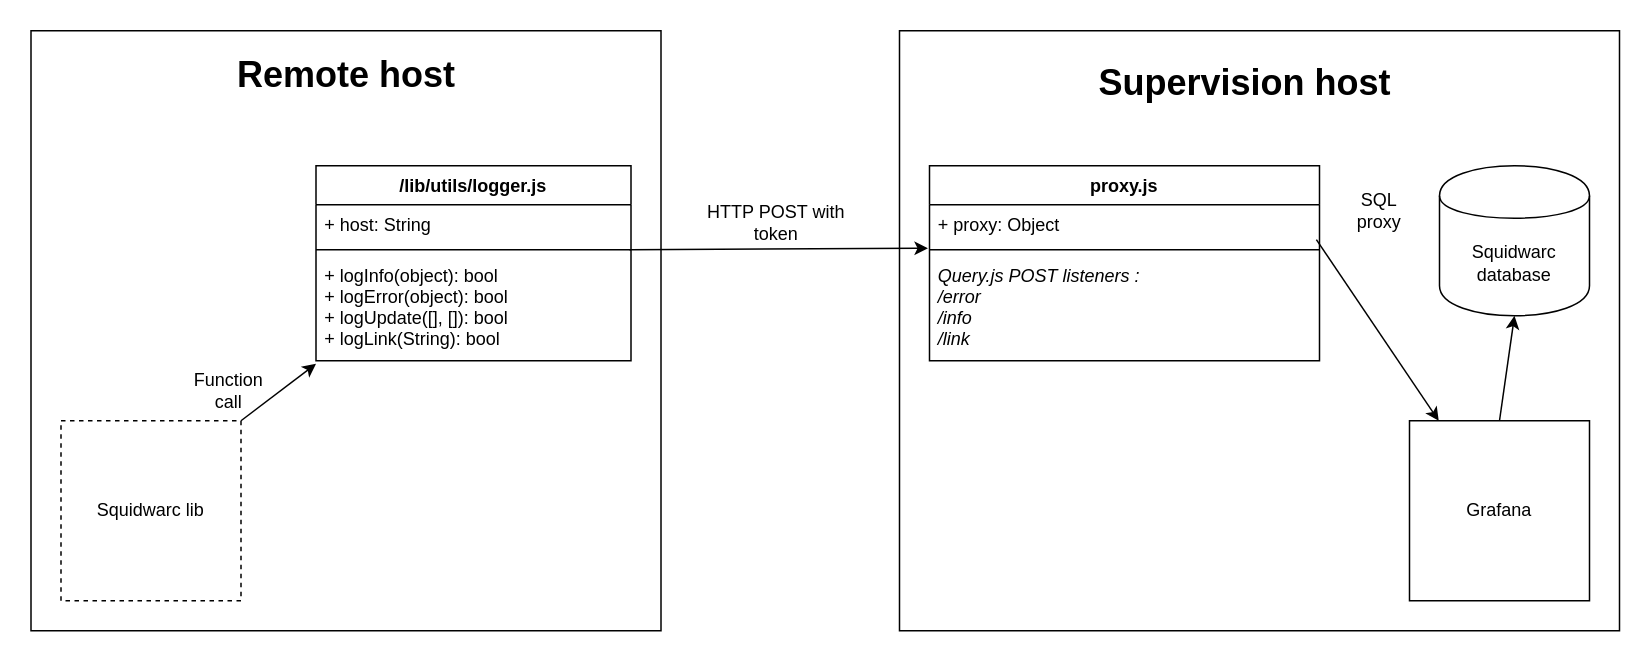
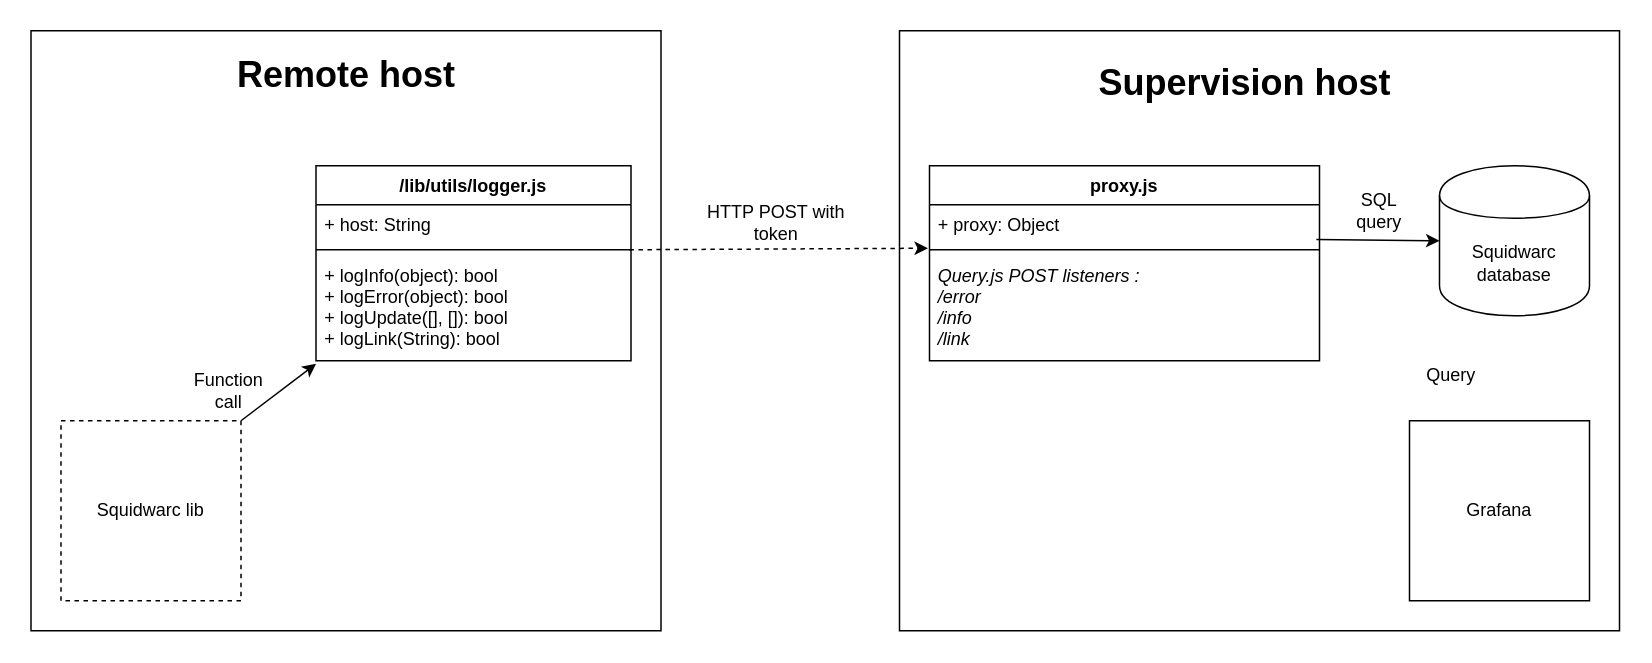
(1379, 211) -> (1379, 211)
(774, 249) -> (774, 249)
(1377, 329) -> (1372, 240)
(1506, 373) -> none
none -> (1451, 376)
